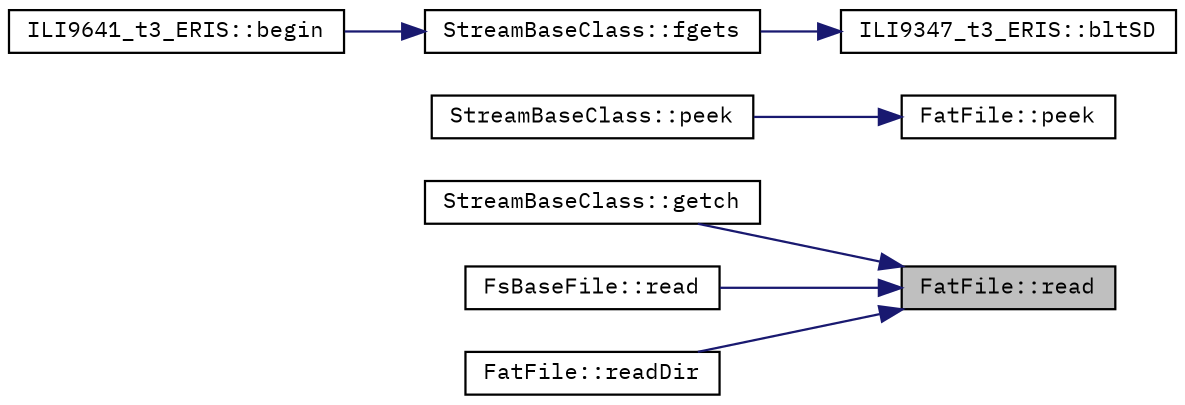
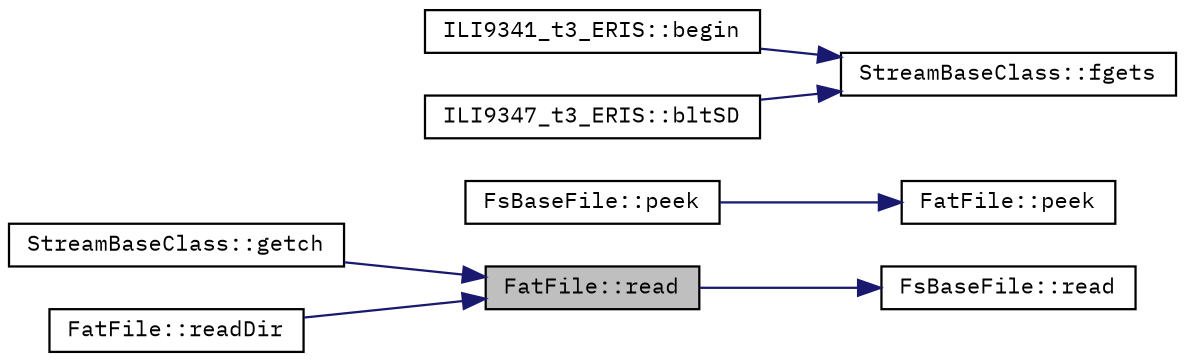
(177, 31) -> (593, 31)
(789, 31) -> (789, 97)
(593, 117) -> (593, 202)
(799, 288) -> (779, 288)
